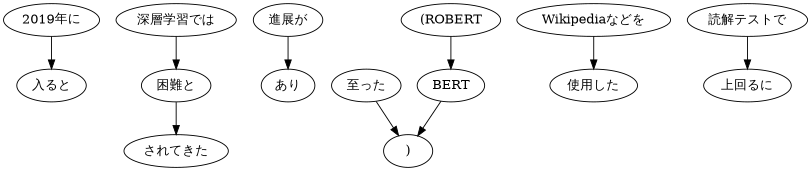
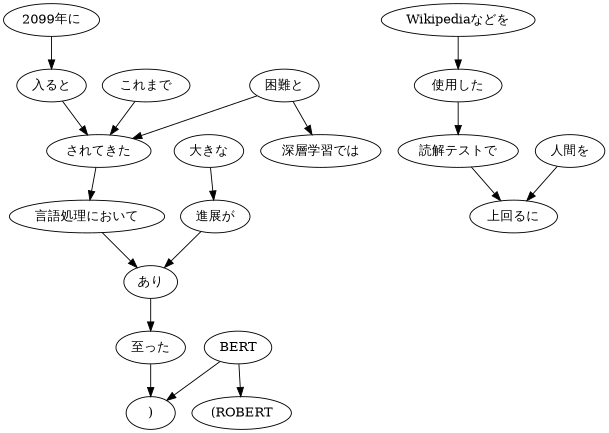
(52, 20) -> (52, 20)
(176, 48) -> (300, 114)
(451, 48) -> (240, 376)
none -> (146, 86)
none -> (72, 114)
none -> (458, 114)
none -> (209, 151)
none -> (570, 151)
none -> (87, 217)
none -> (151, 310)
